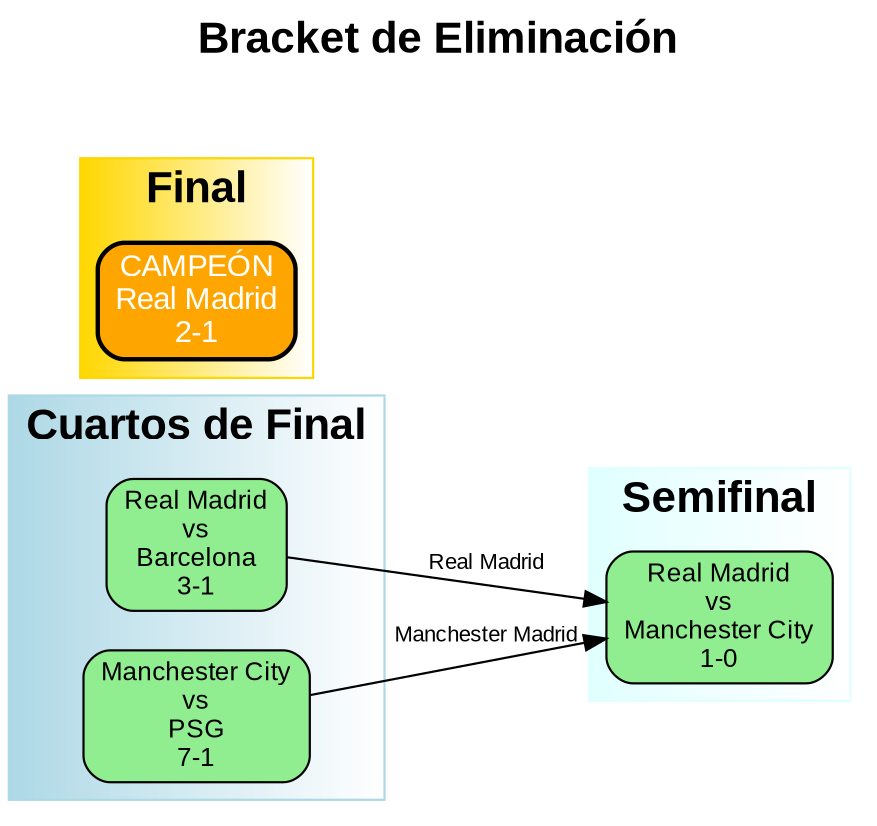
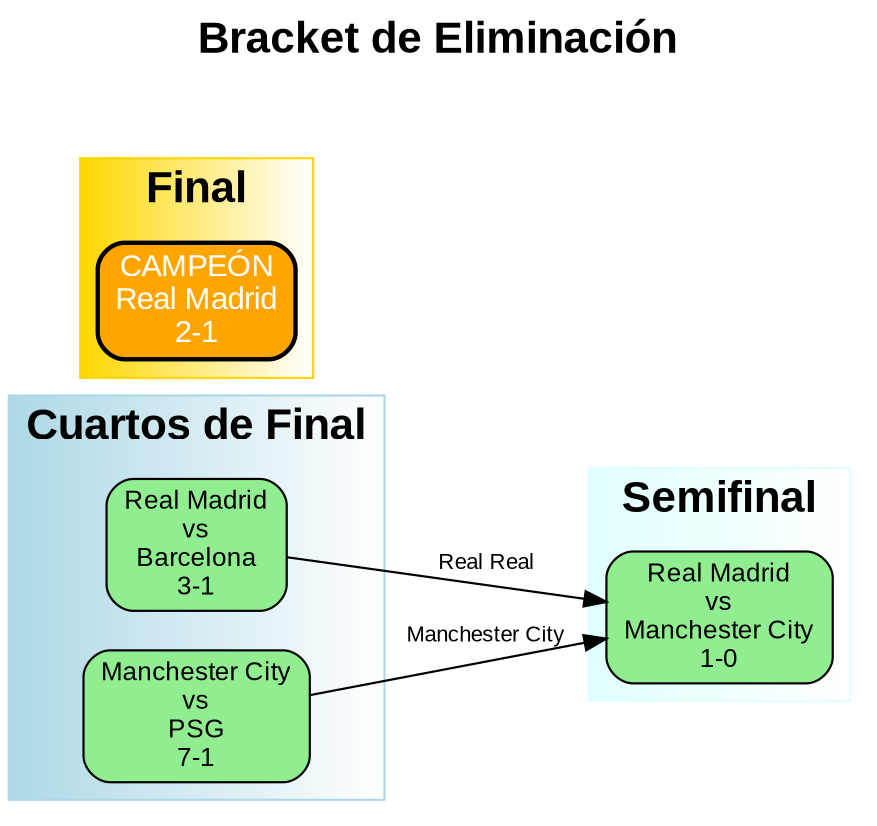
(487, 564) -> (487, 564)
(487, 636) -> (487, 636)
